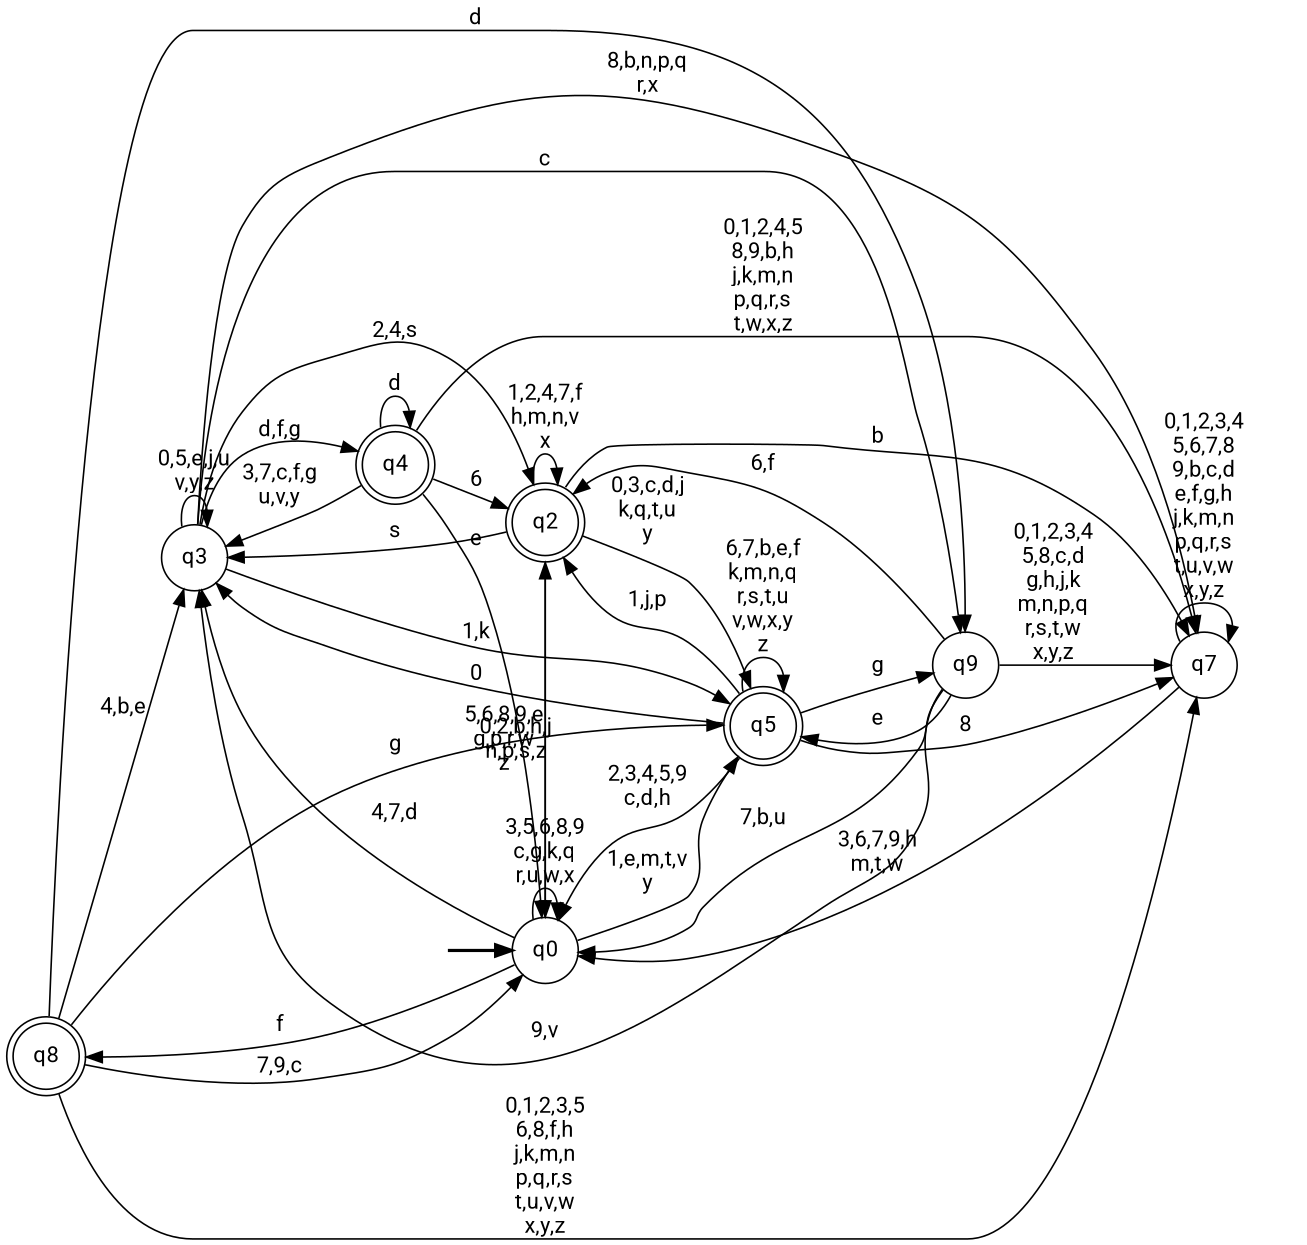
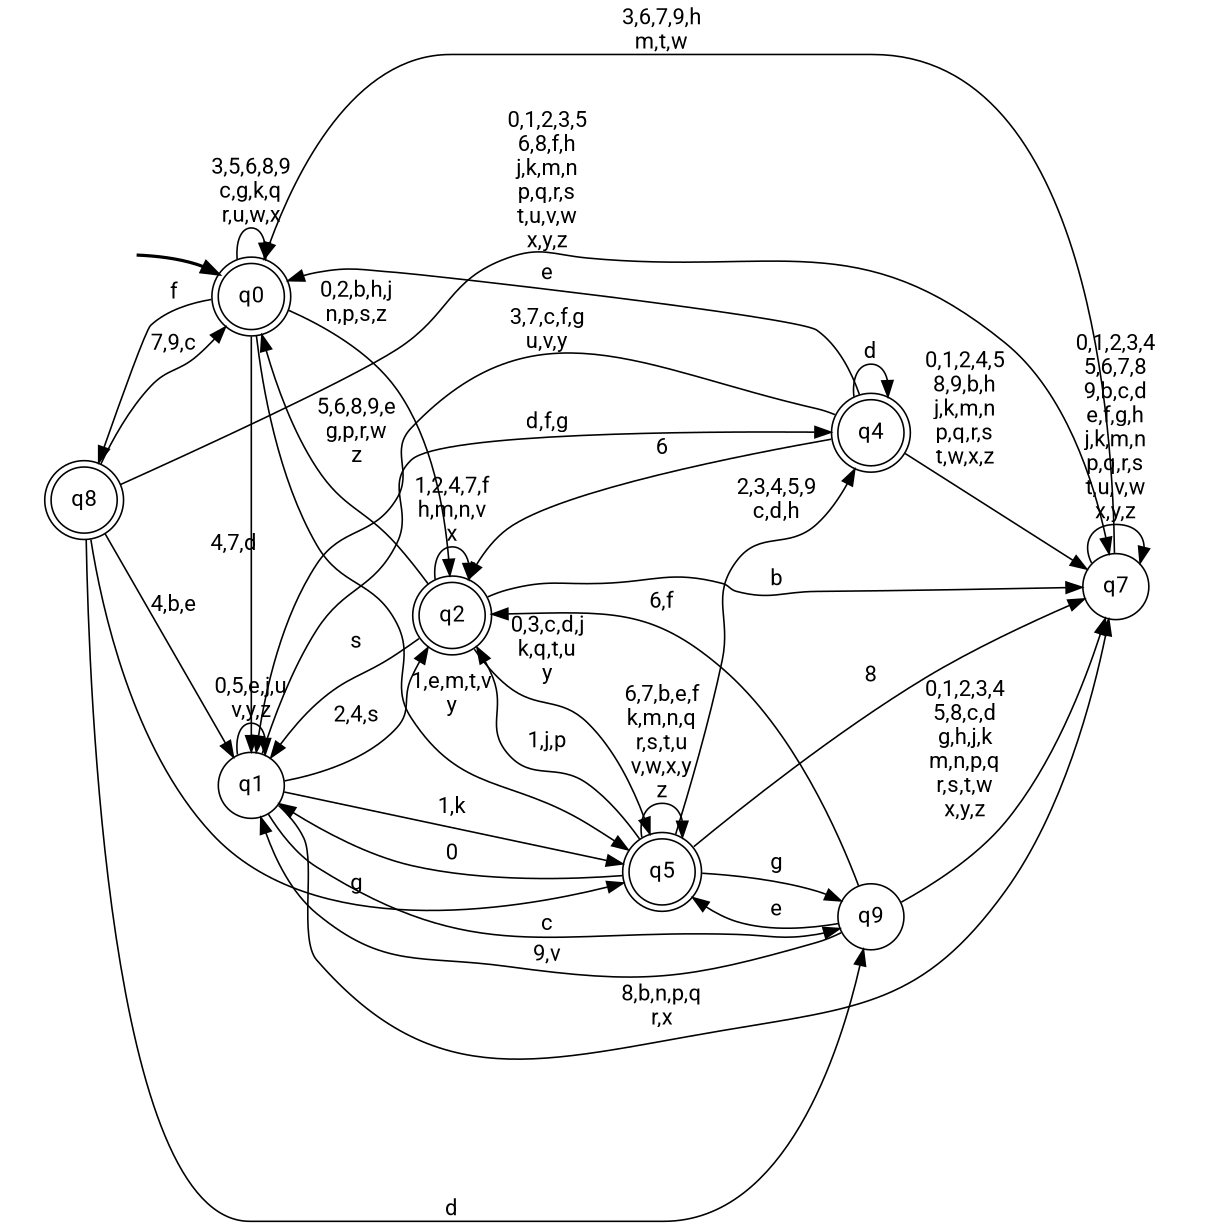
(195, 558) -> (251, 785)
(649, 828) -> (724, 629)
(788, 846) -> none
(545, 950) -> (251, 297)
